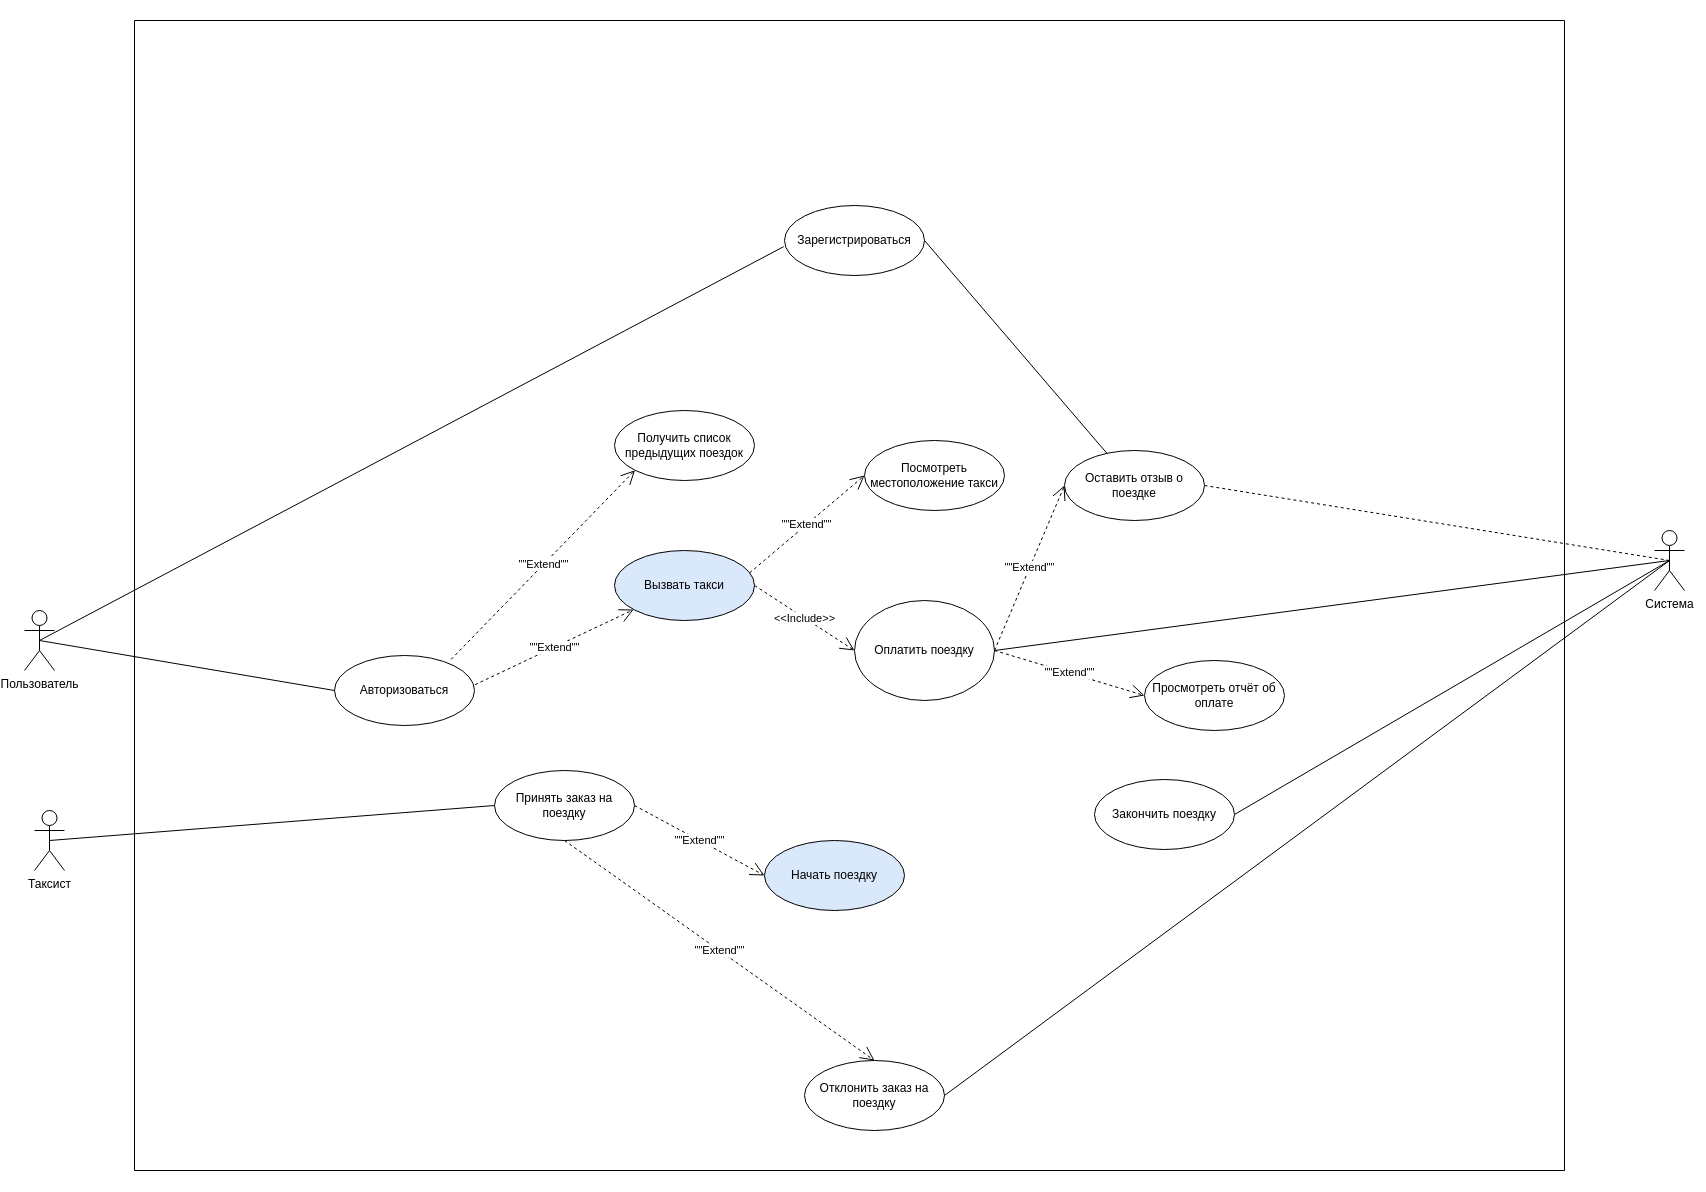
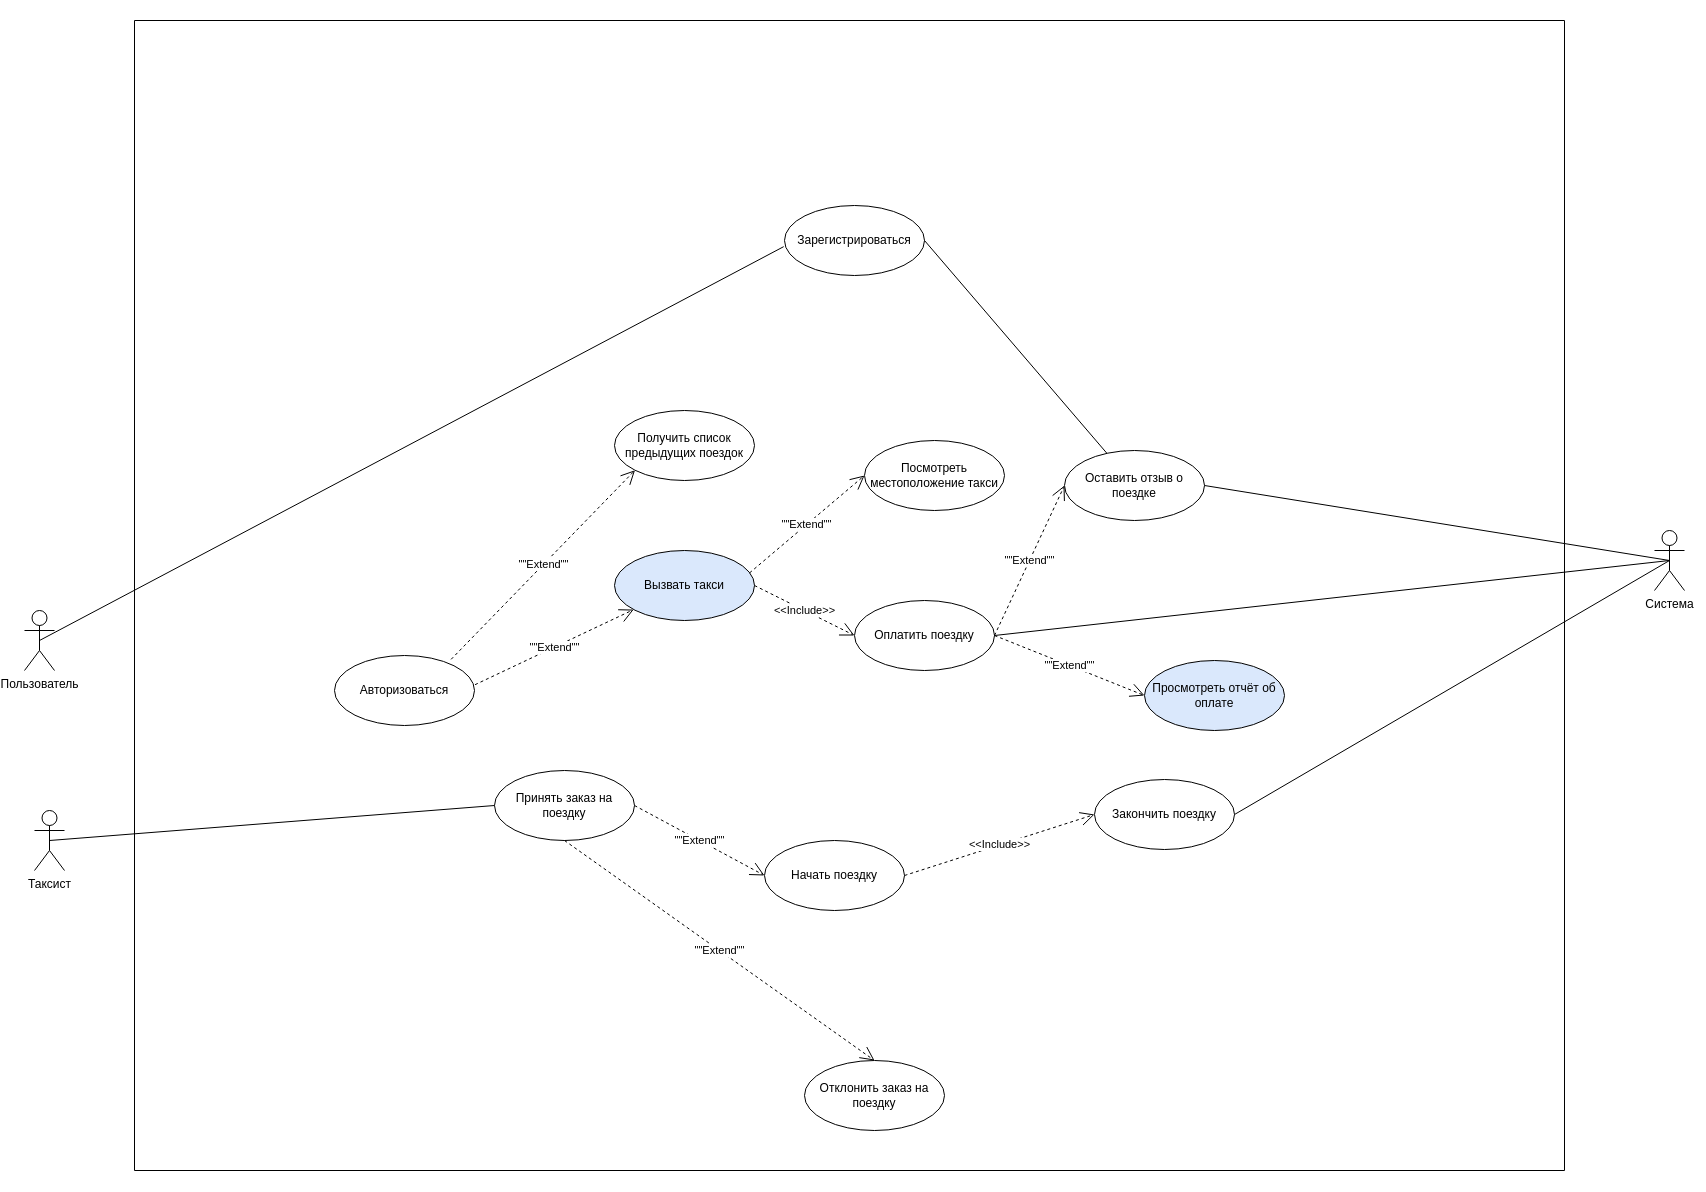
(1435, 523) -> (1435, 523)
(925, 651) -> (925, 636)
(187, 666) -> none
(1215, 696) -> (1215, 696)
(1304, 830) -> none
none -> (998, 845)
(835, 876) -> (835, 876)
